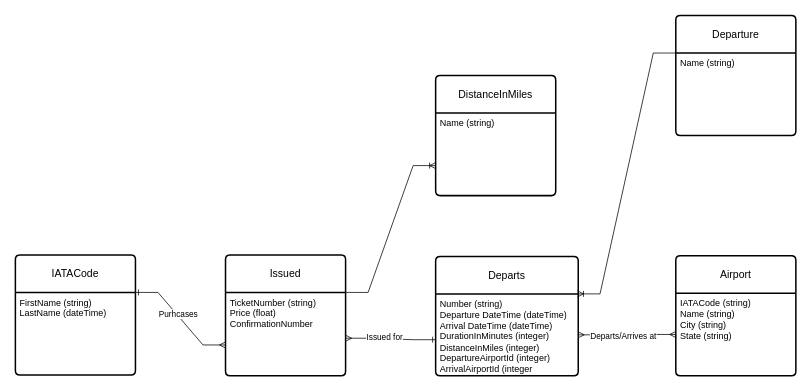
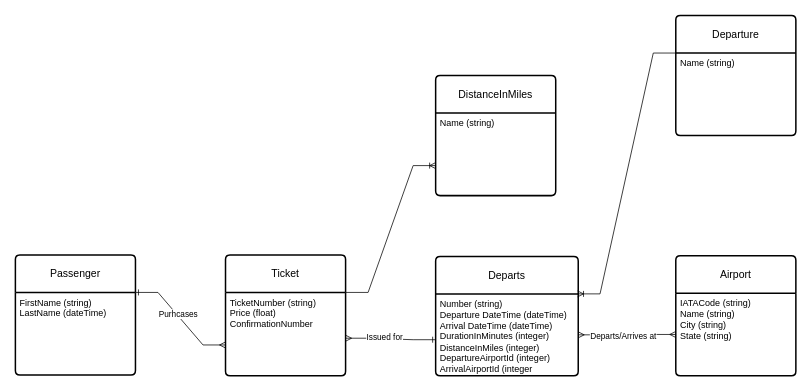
(75, 273) -> (75, 273)
(285, 273) -> (285, 273)
